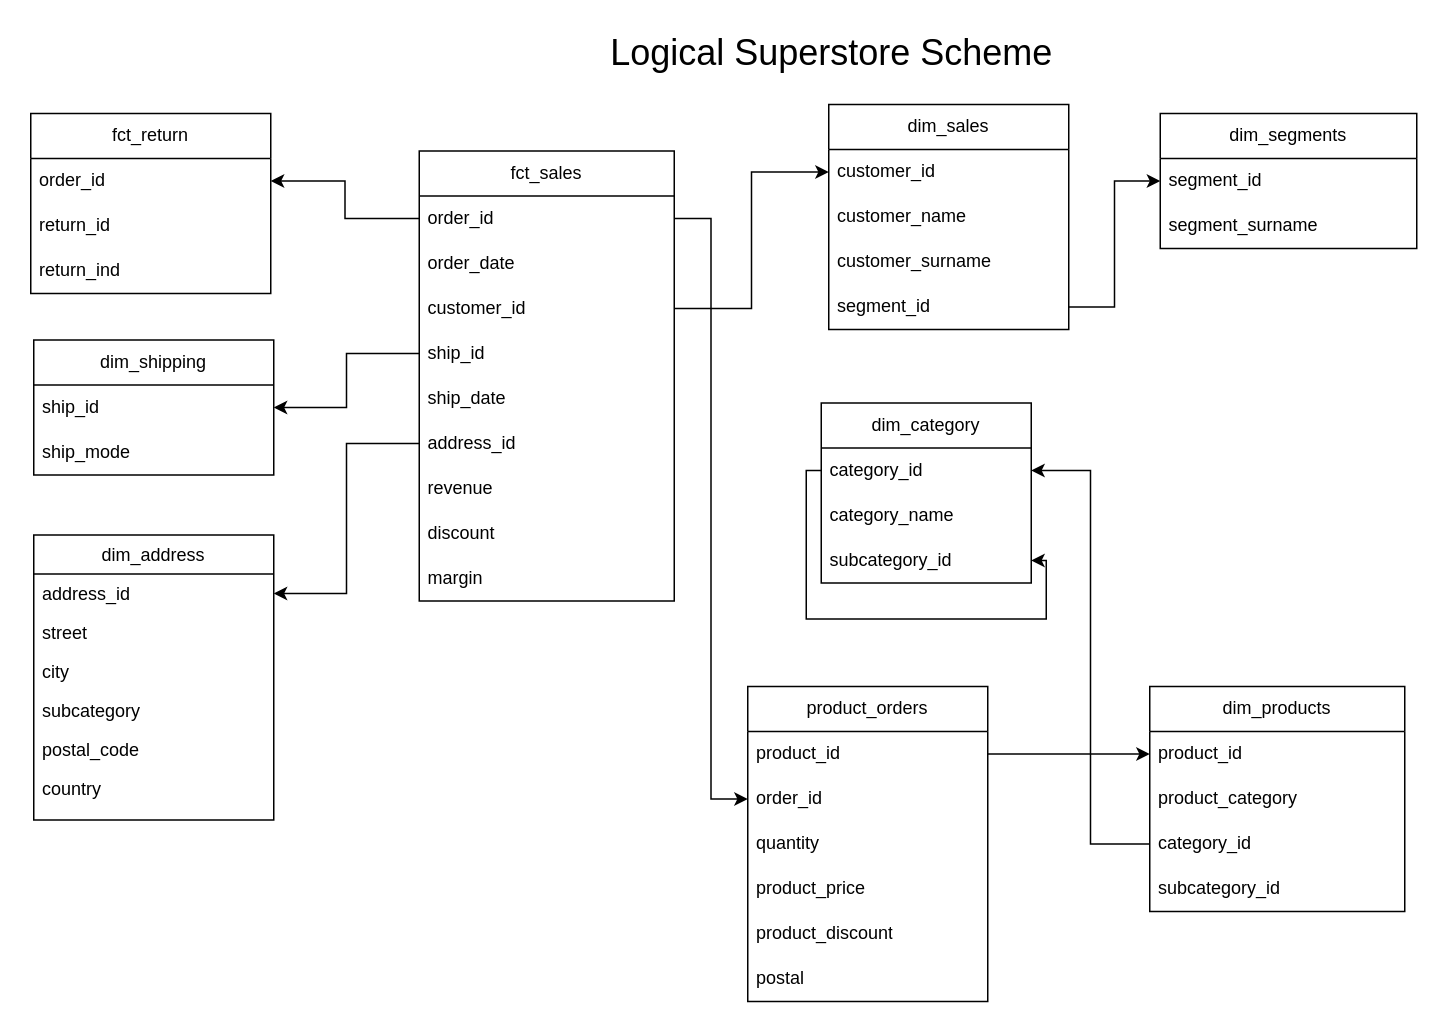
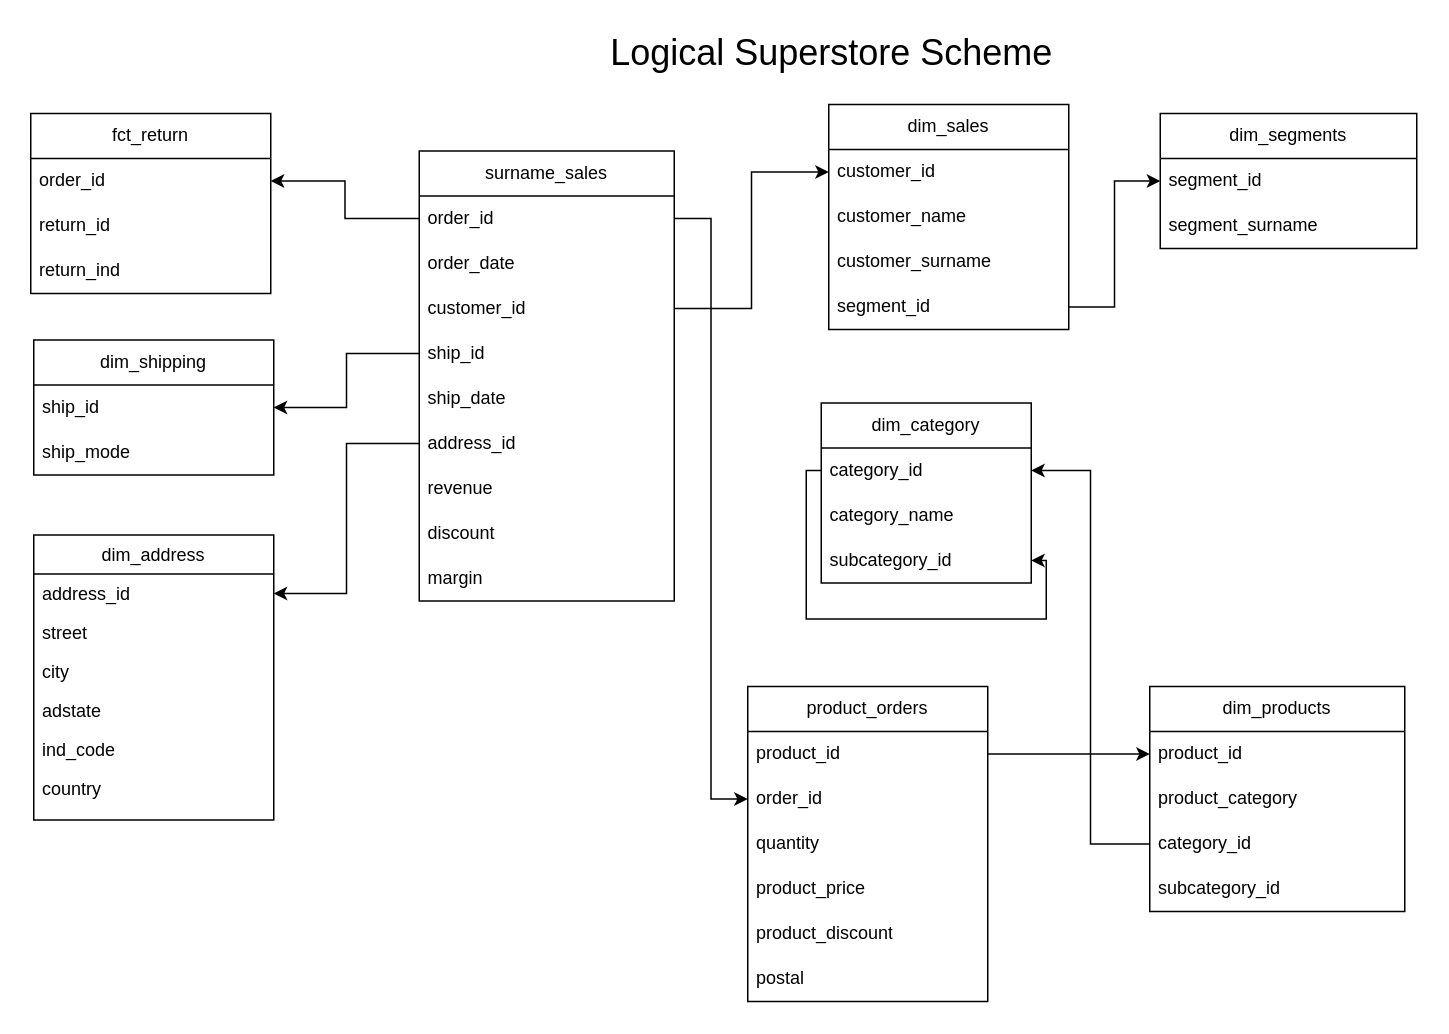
(547, 173) -> (547, 173)
(97, 711) -> (77, 711)
(95, 750) -> (80, 750)
